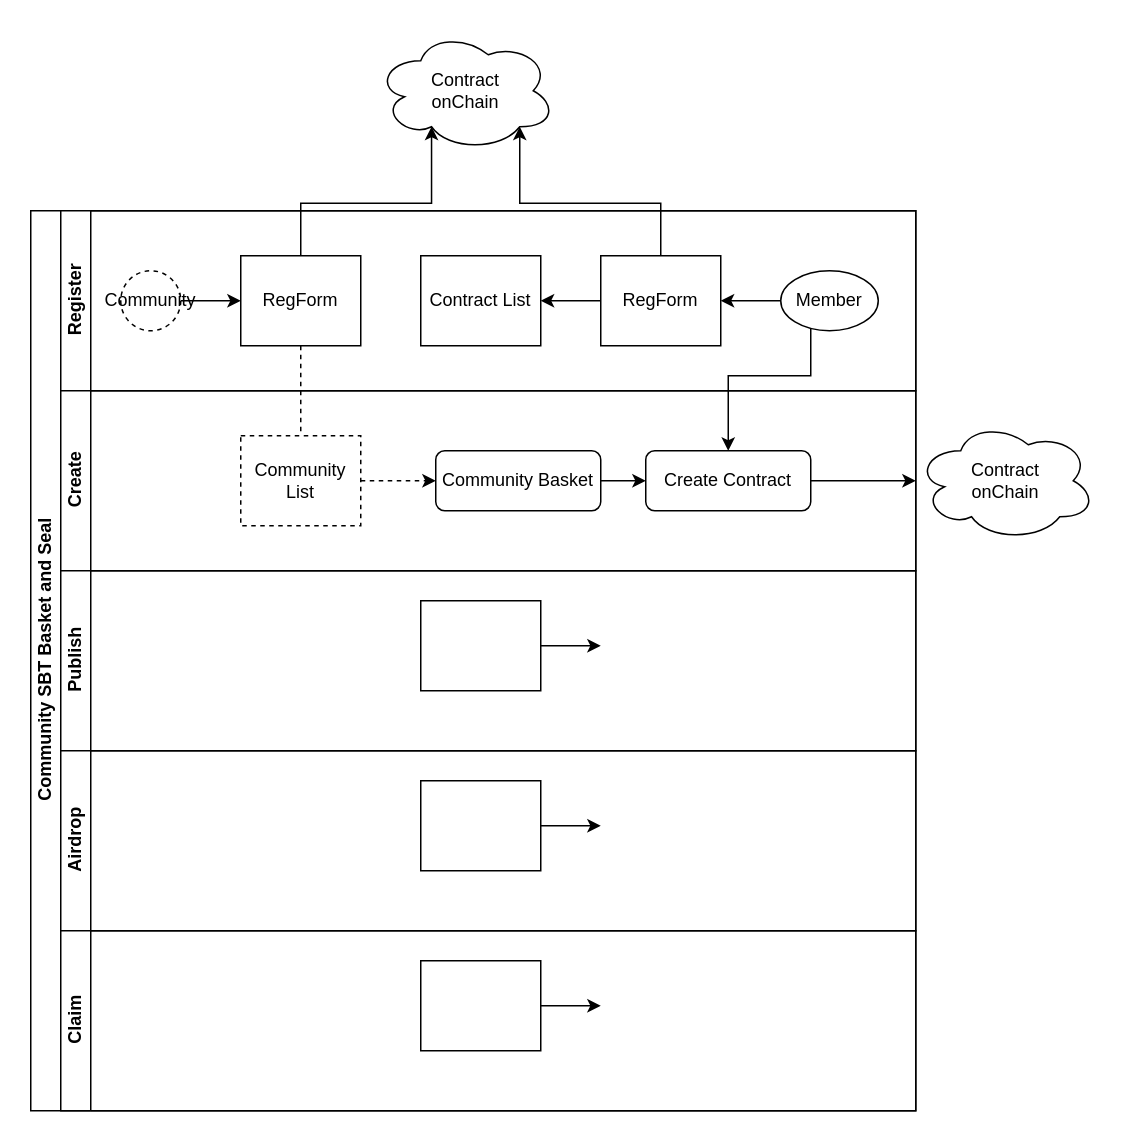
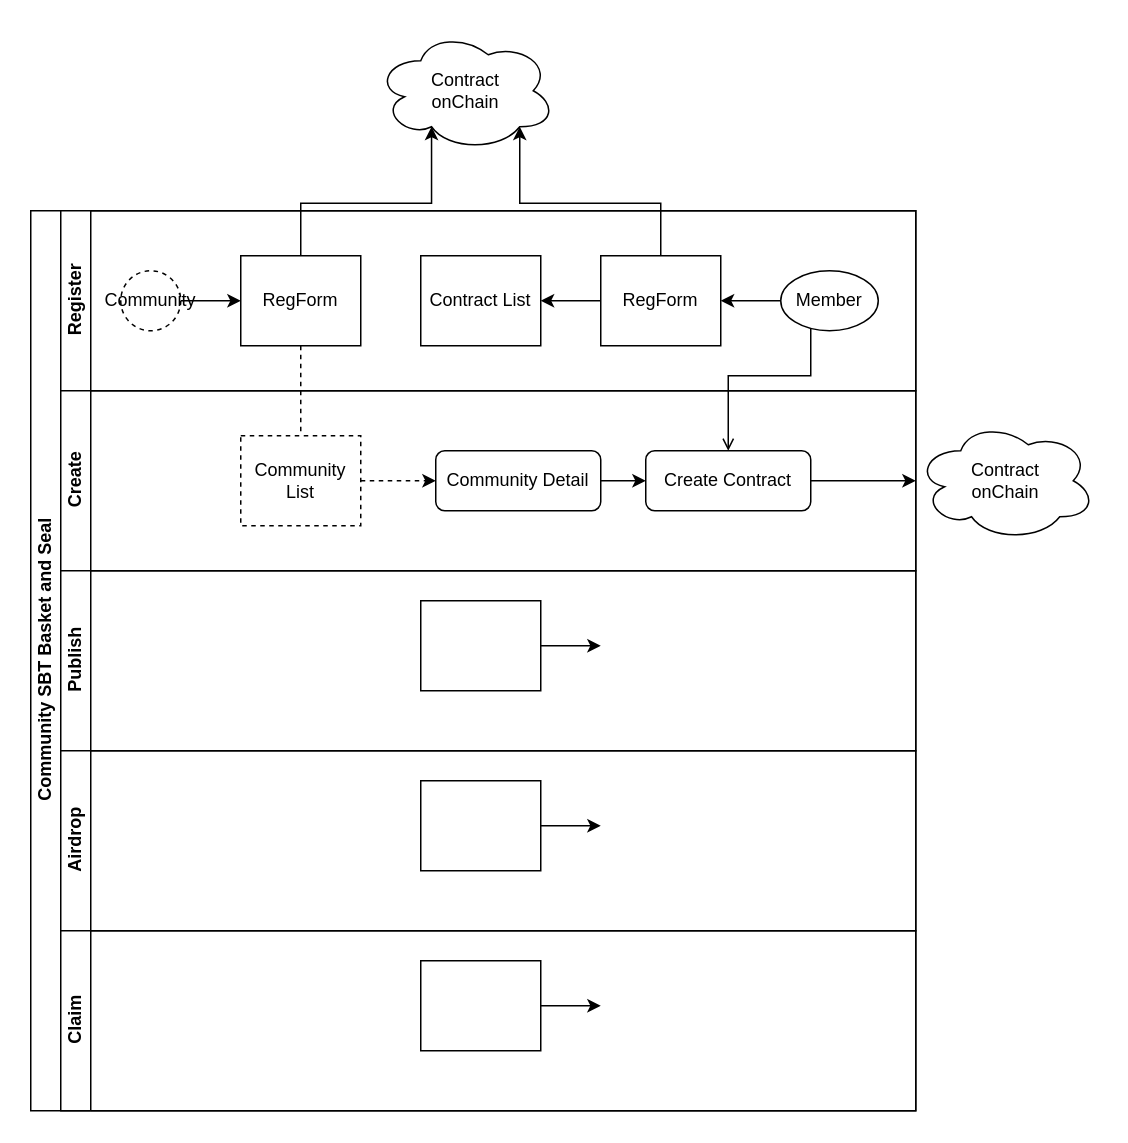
(728, 439) -> (728, 441)
(518, 481) -> (518, 481)
